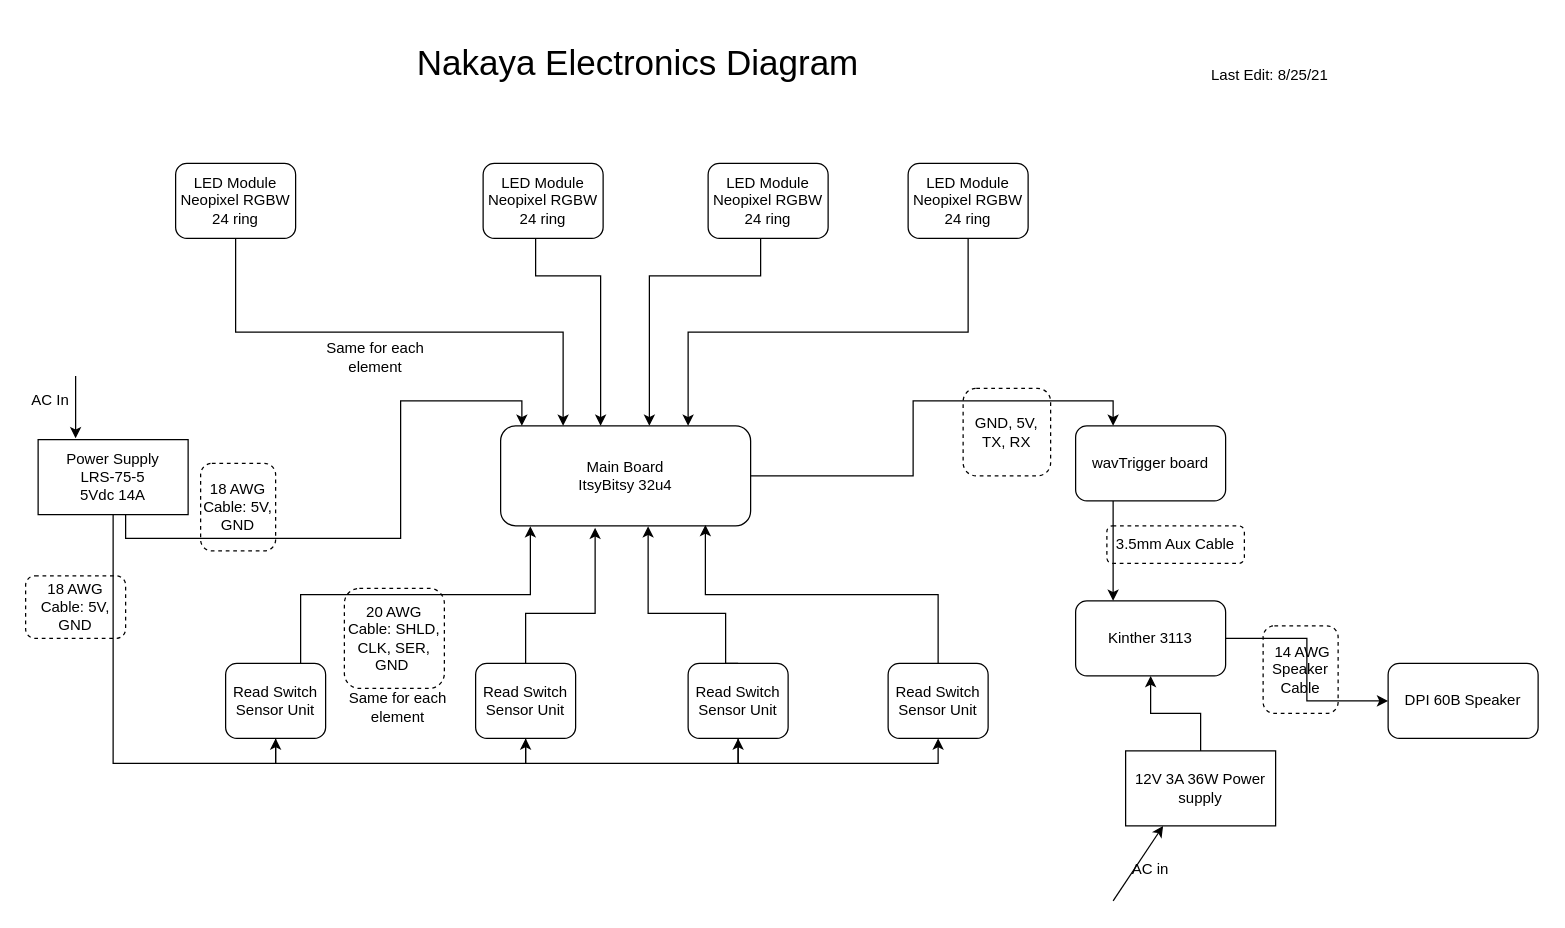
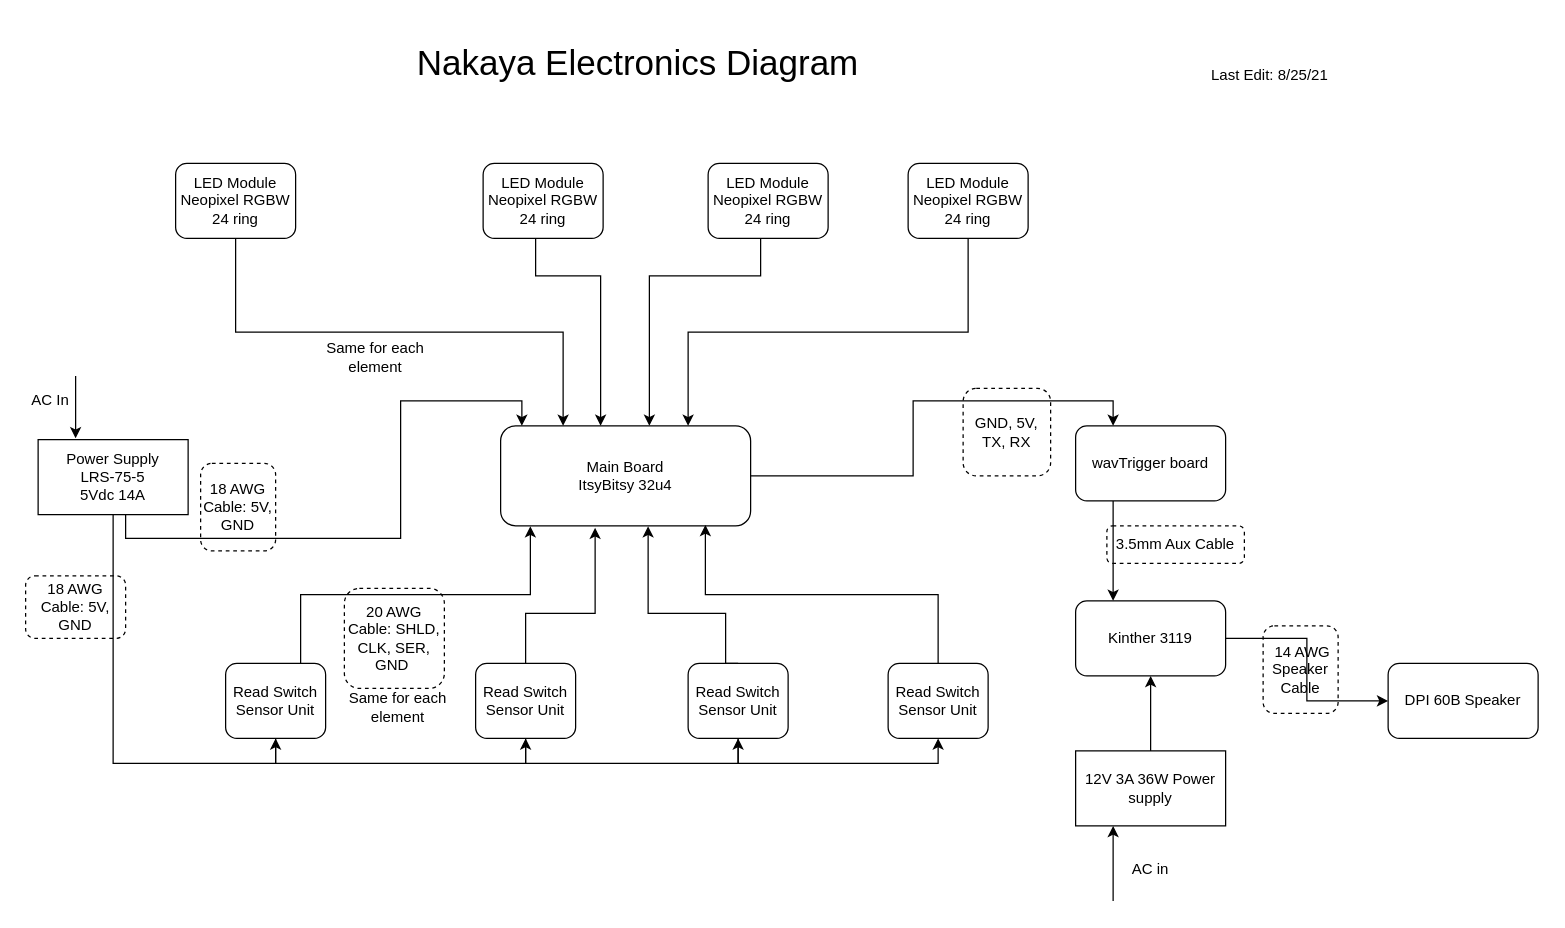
(1151, 638) -> (1151, 638)
(1201, 788) -> (1151, 788)
